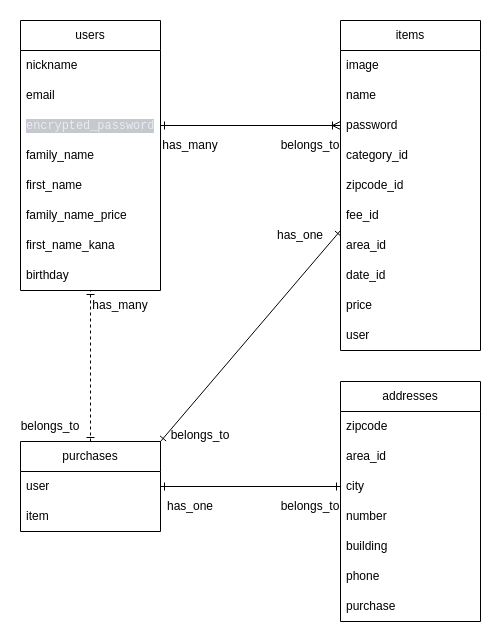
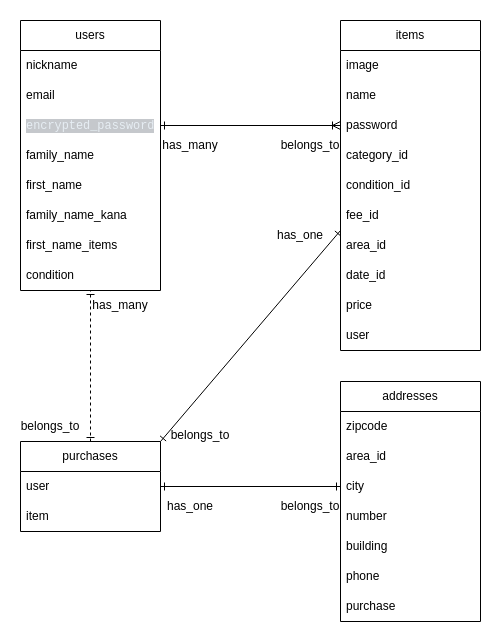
(377, 186) -> (382, 186)
(79, 216) -> (77, 216)
(75, 246) -> (77, 246)
(52, 276) -> (54, 276)
